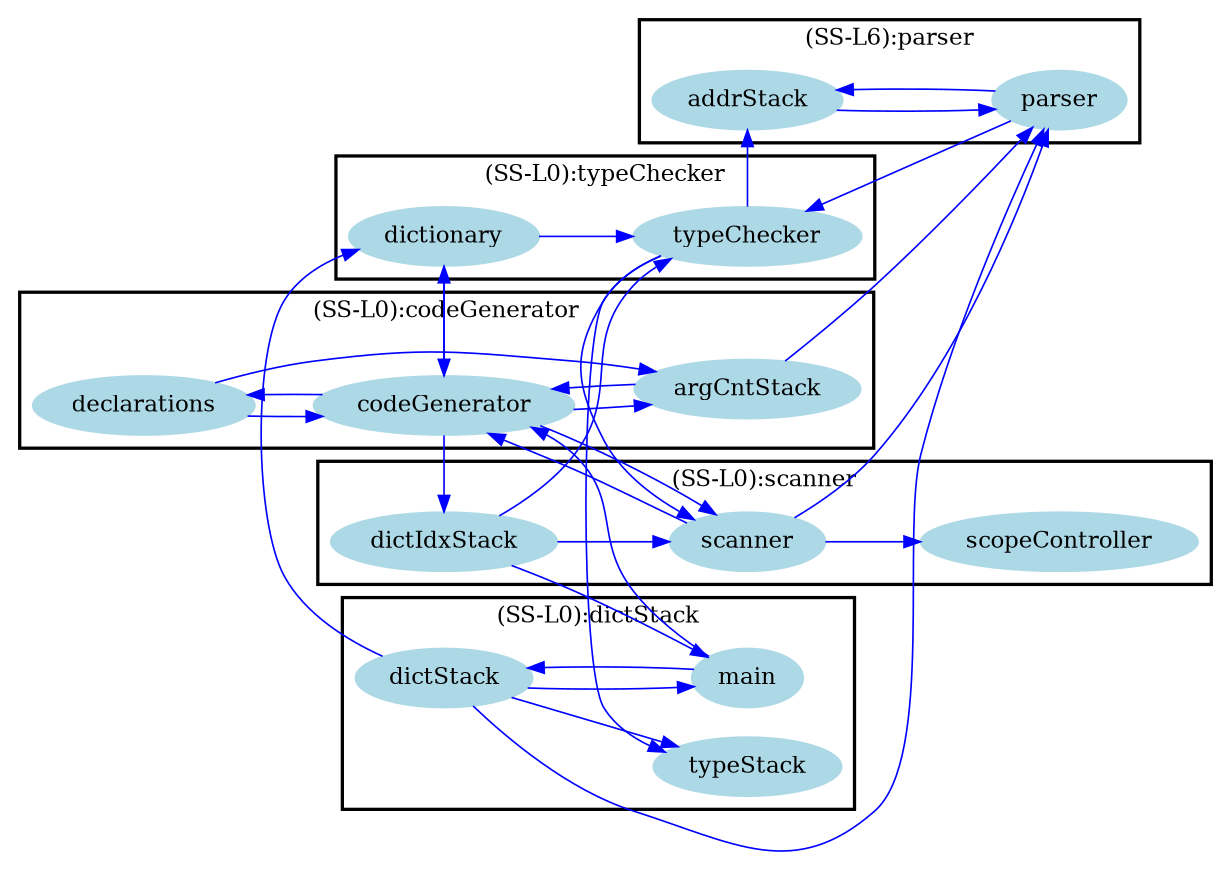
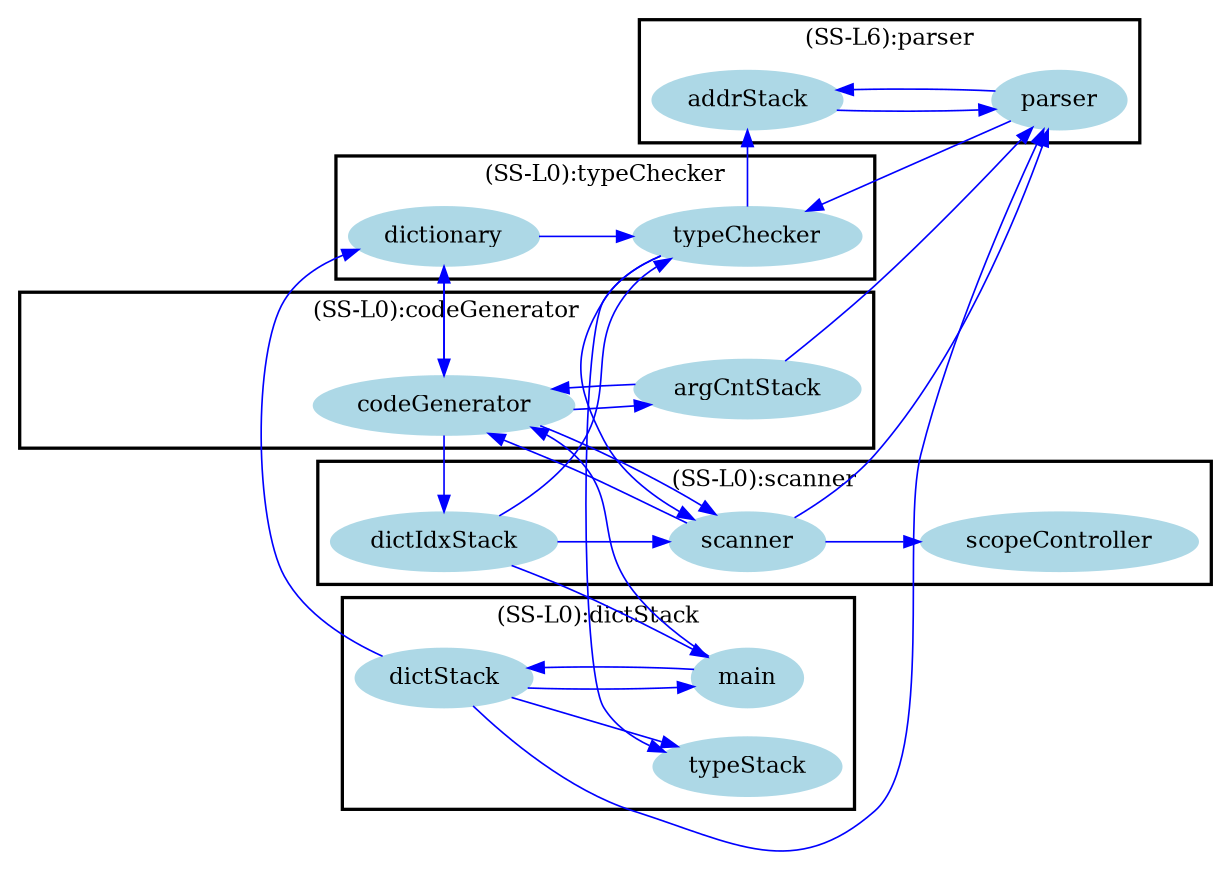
(144, 406) -> none
